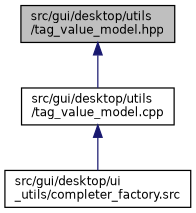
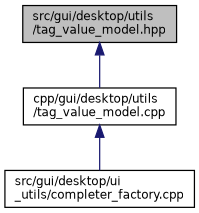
(98, 106) -> (100, 106)
(98, 189) -> (100, 189)
